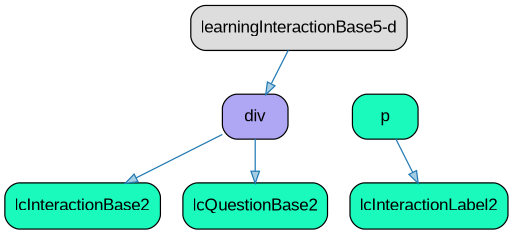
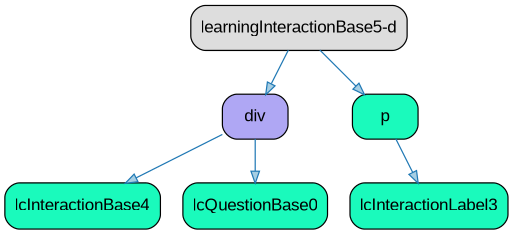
none -> (338, 68)
(83, 206) -> (83, 206)
(255, 206) -> (255, 206)
(429, 206) -> (429, 206)
